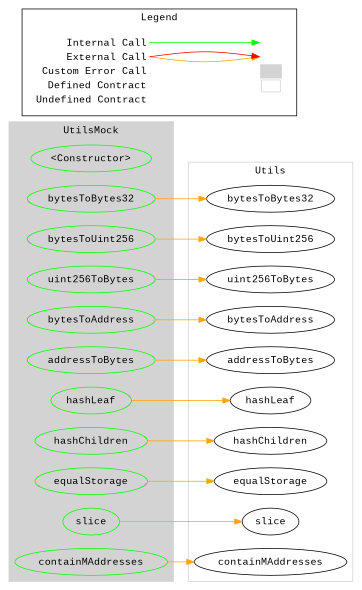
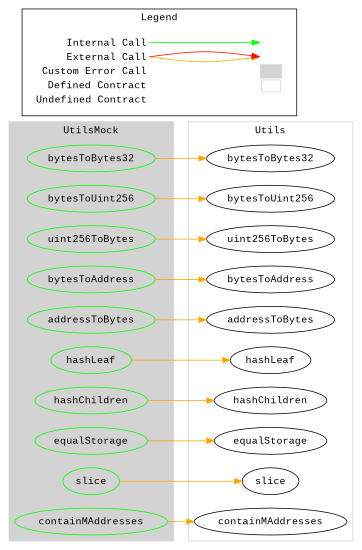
(91, 158) -> none
